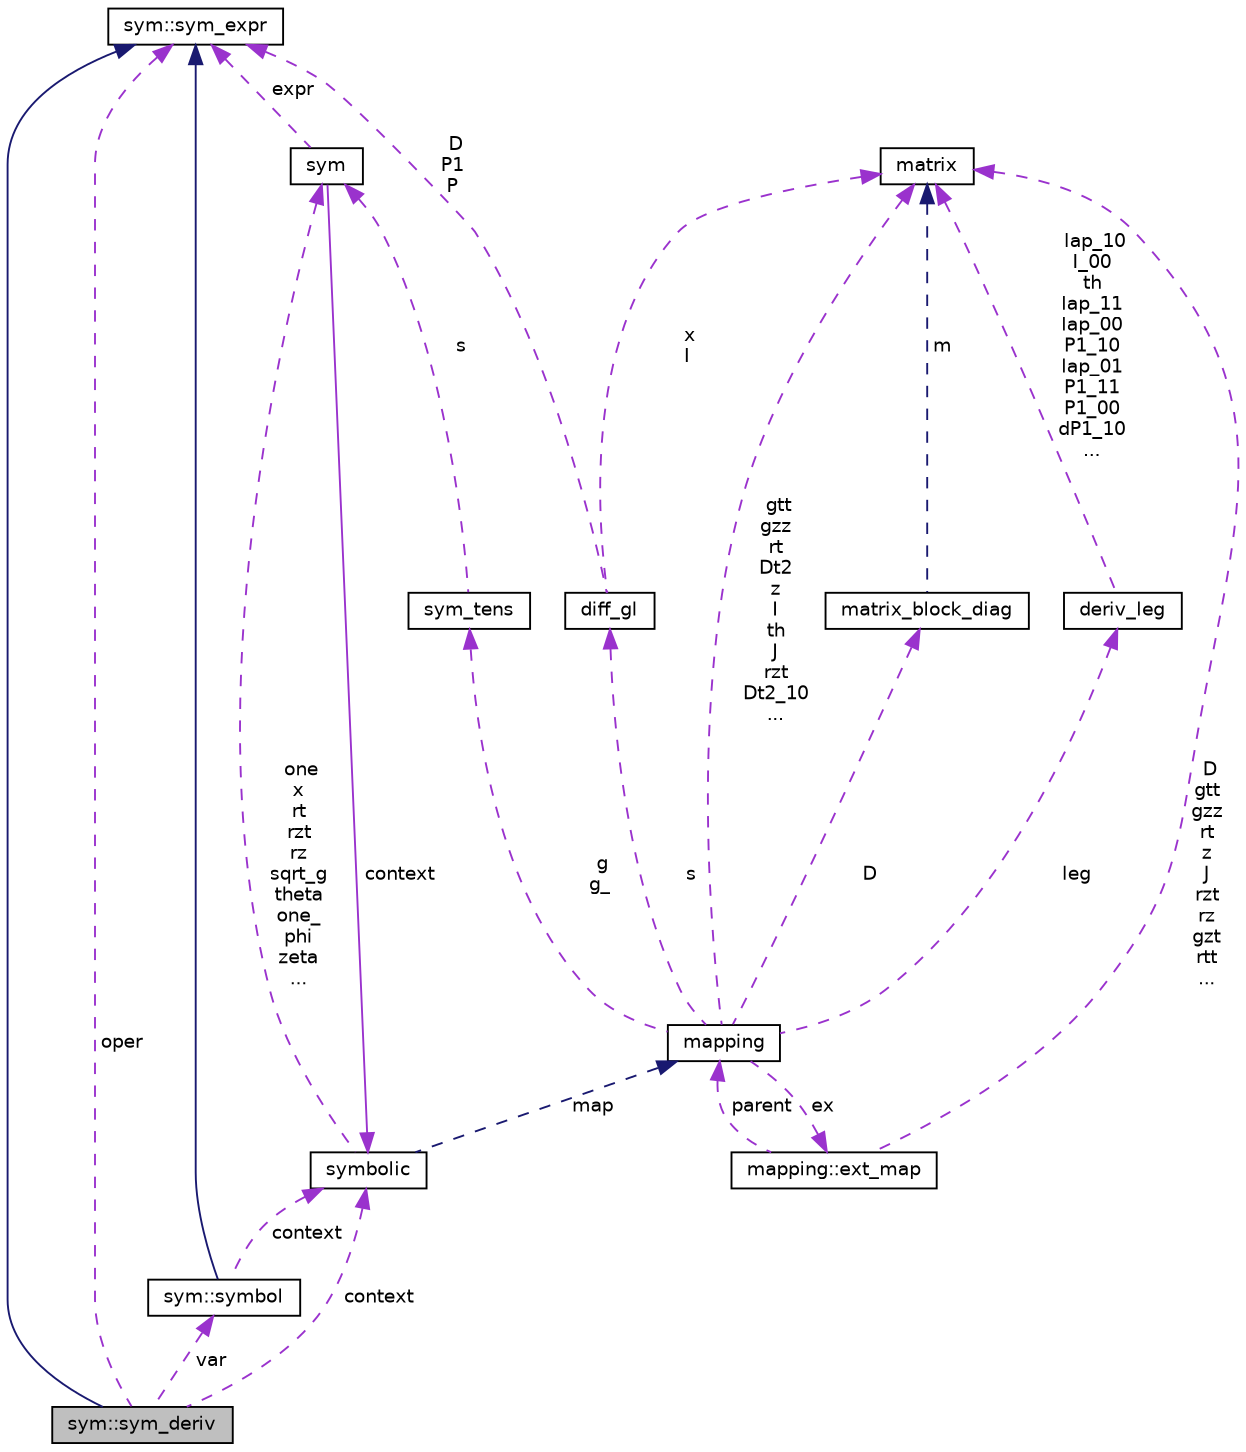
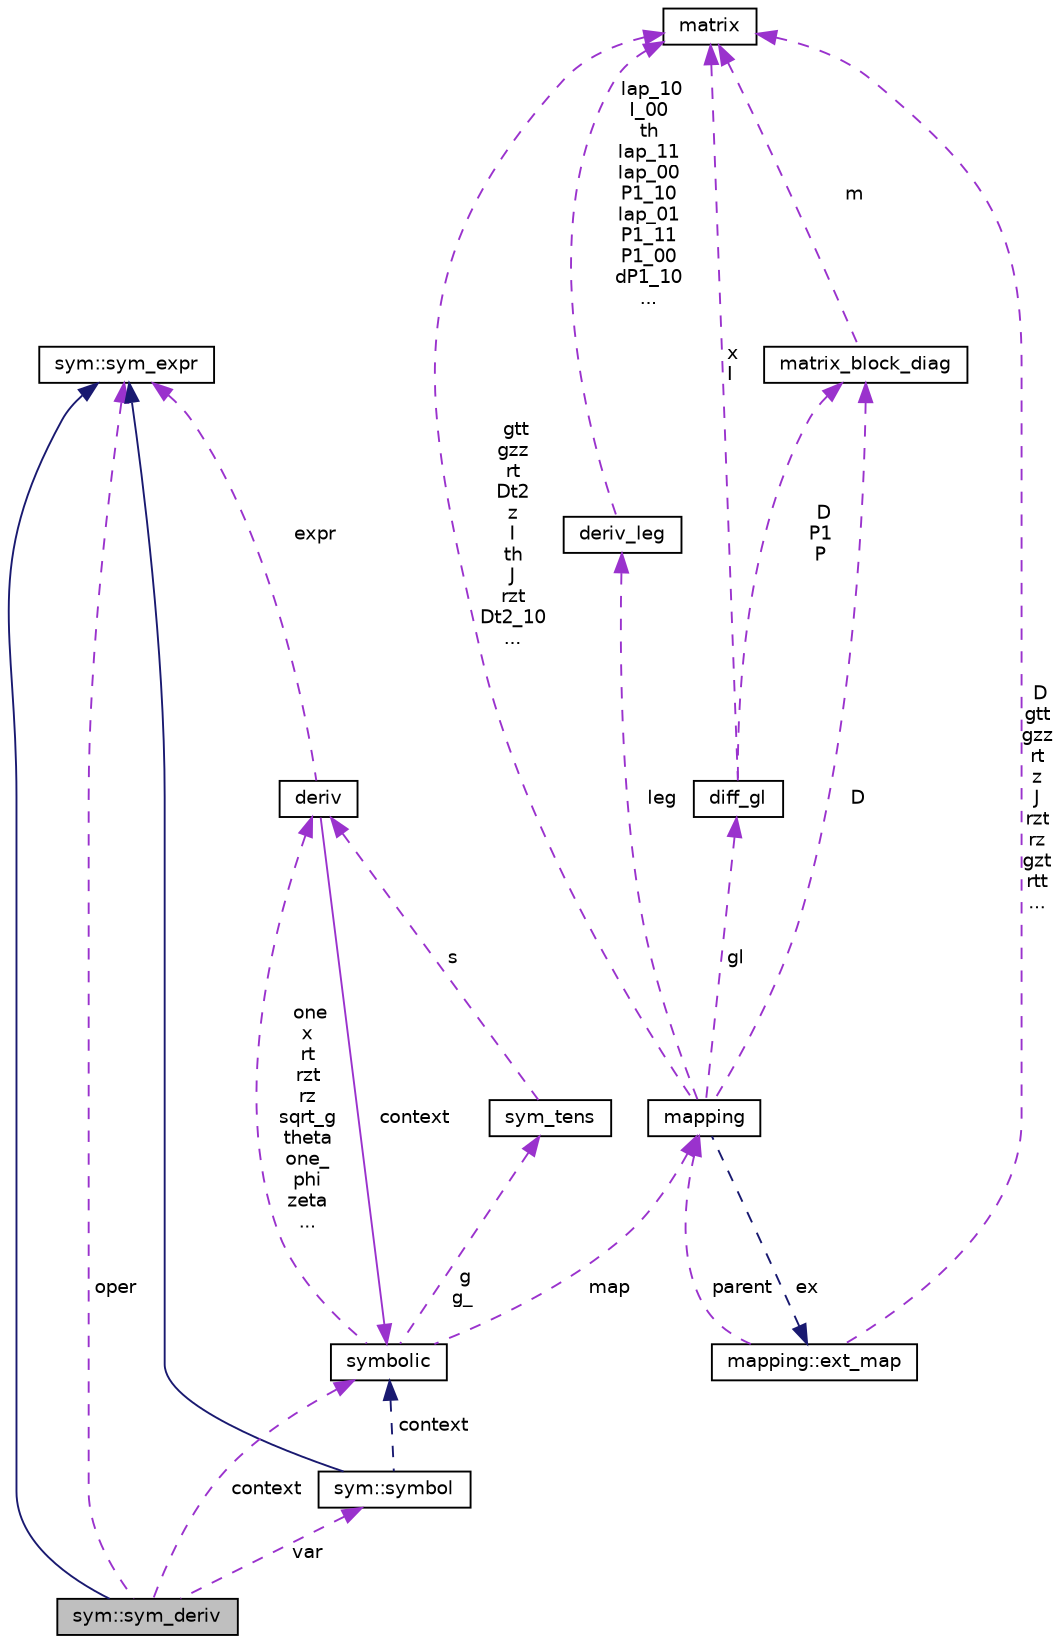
(327, 166) -> (319, 799)
(501, 278) -> (755, 581)
(927, 398) -> (795, 204)
(518, 872) -> (464, 1248)
(689, 875) -> (734, 959)
(789, 1093) -> (756, 1231)
(537, 1110) -> (579, 1271)
(260, 1230) -> (392, 1436)
